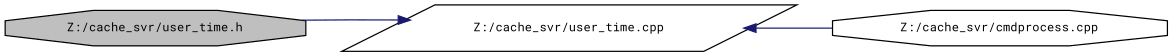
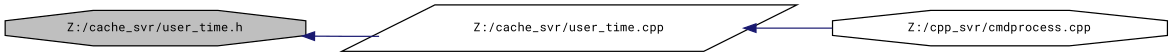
(350, 20) -> (347, 36)
(1000, 28) -> (1000, 28)
